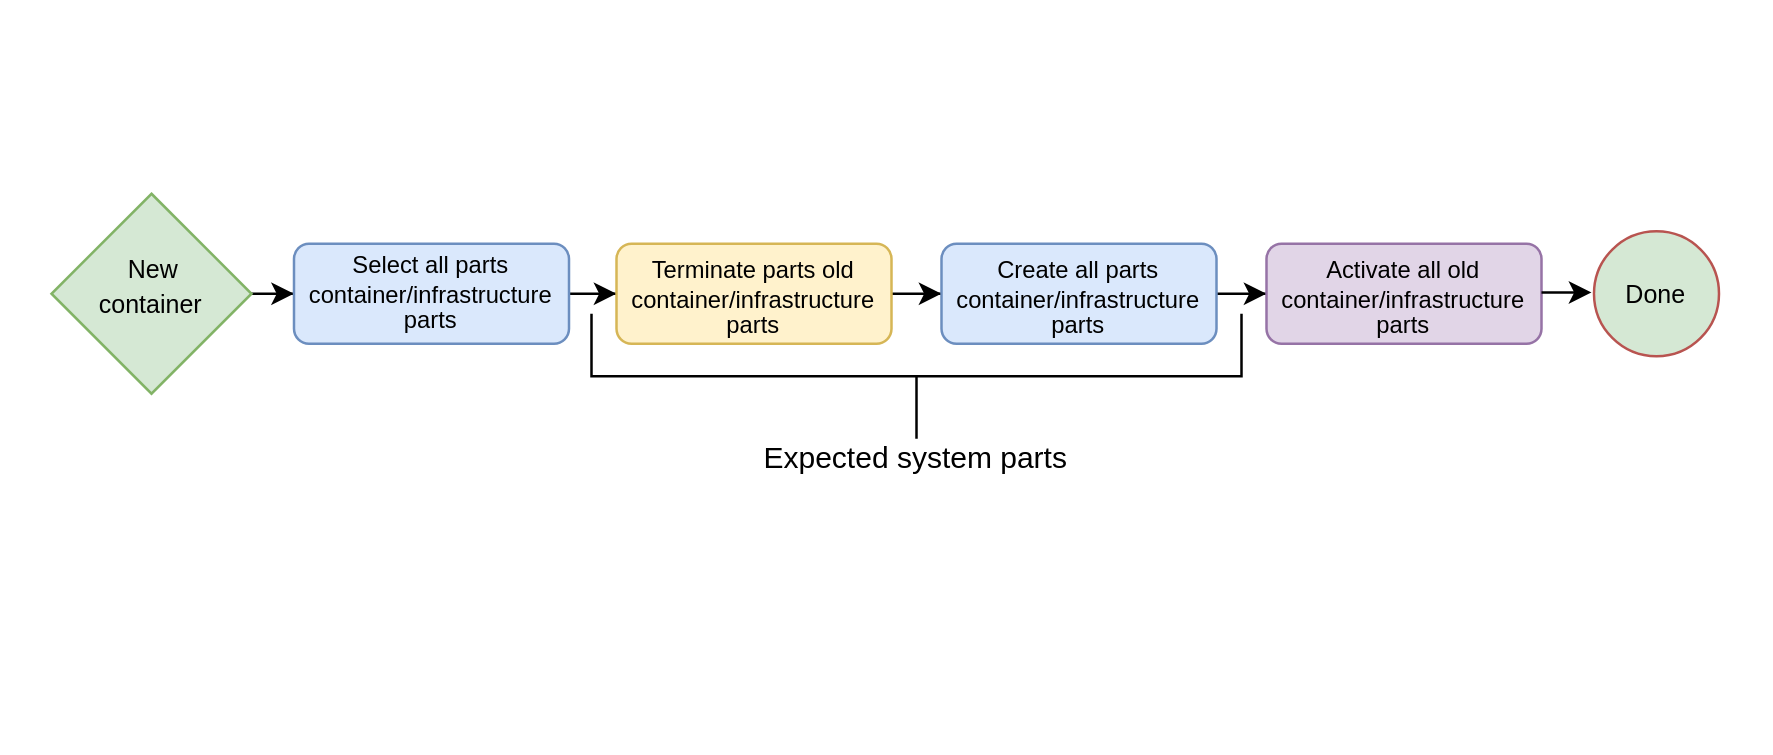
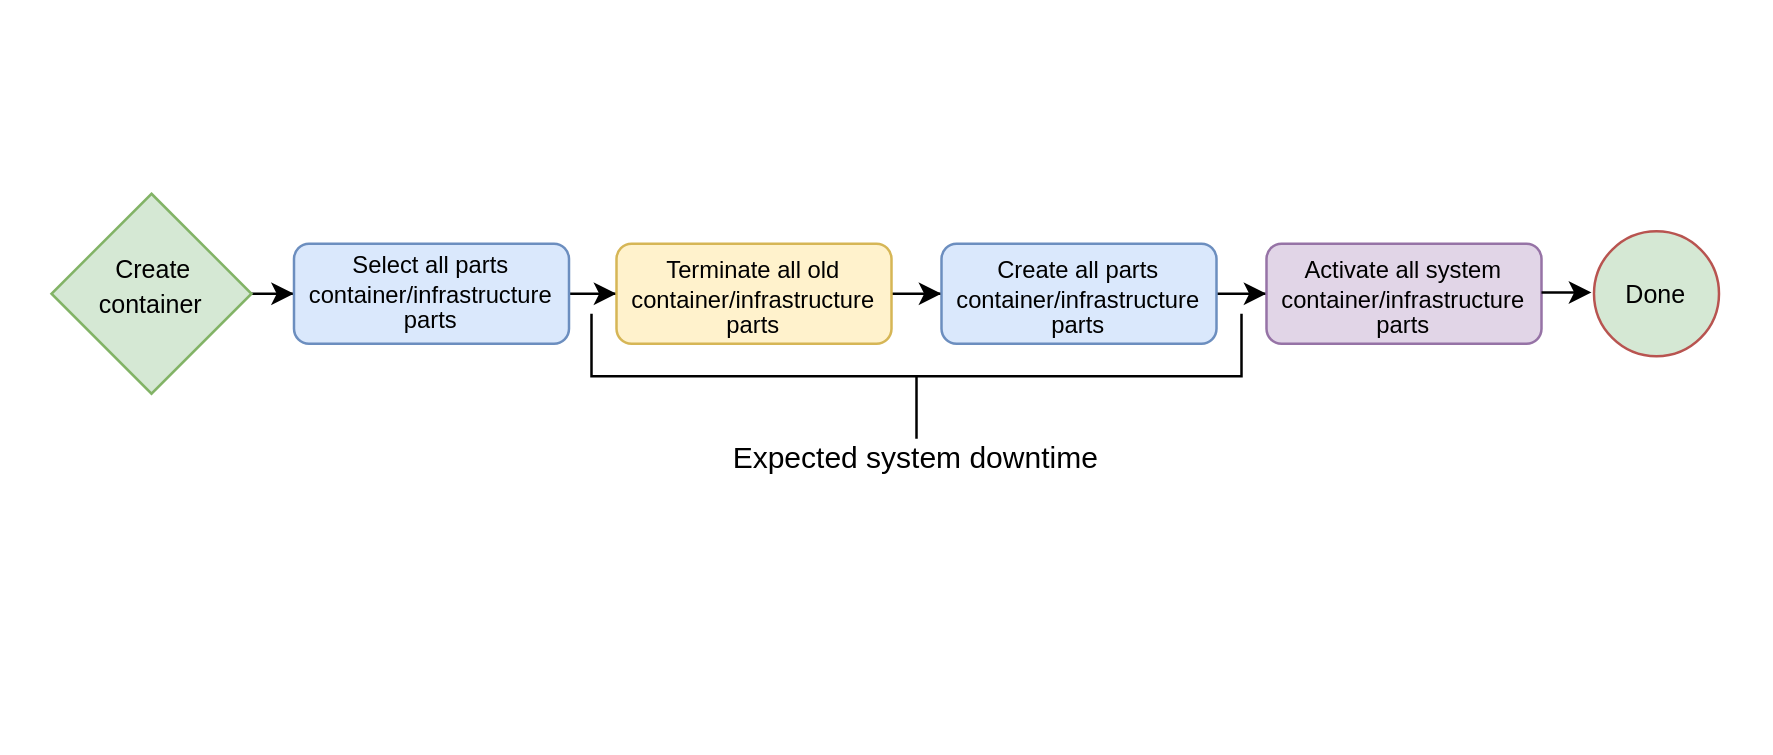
(154, 269) -> (154, 269)
(754, 271) -> (754, 271)
(1404, 271) -> (1404, 271)
(916, 459) -> (916, 459)
